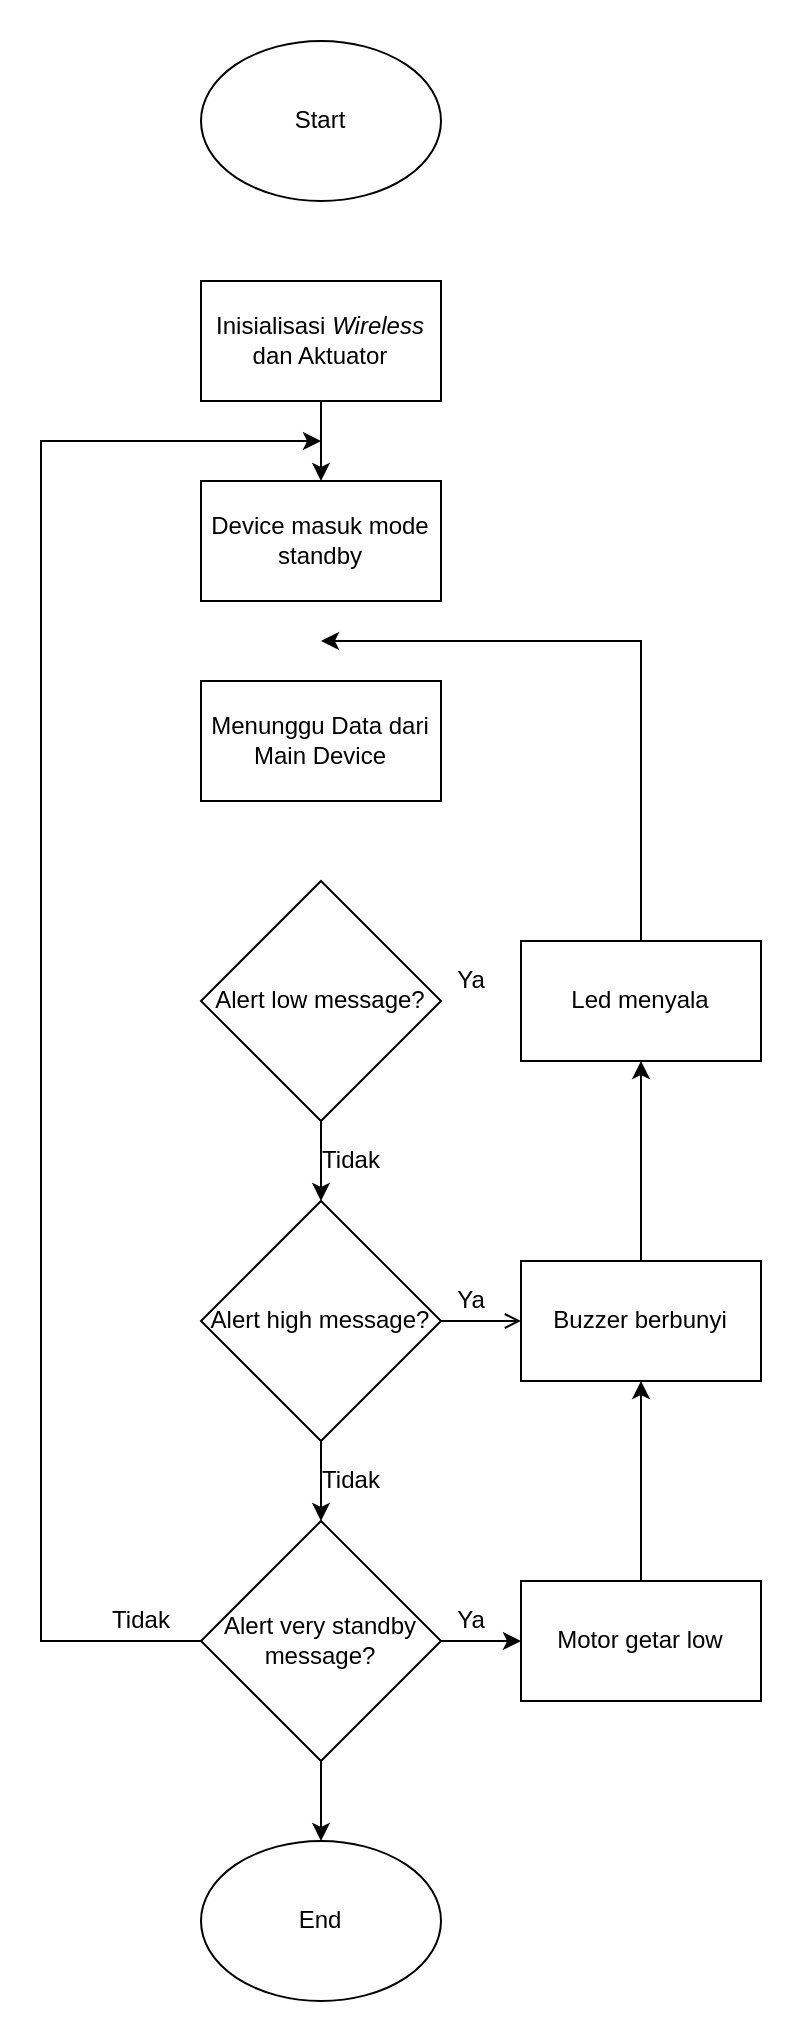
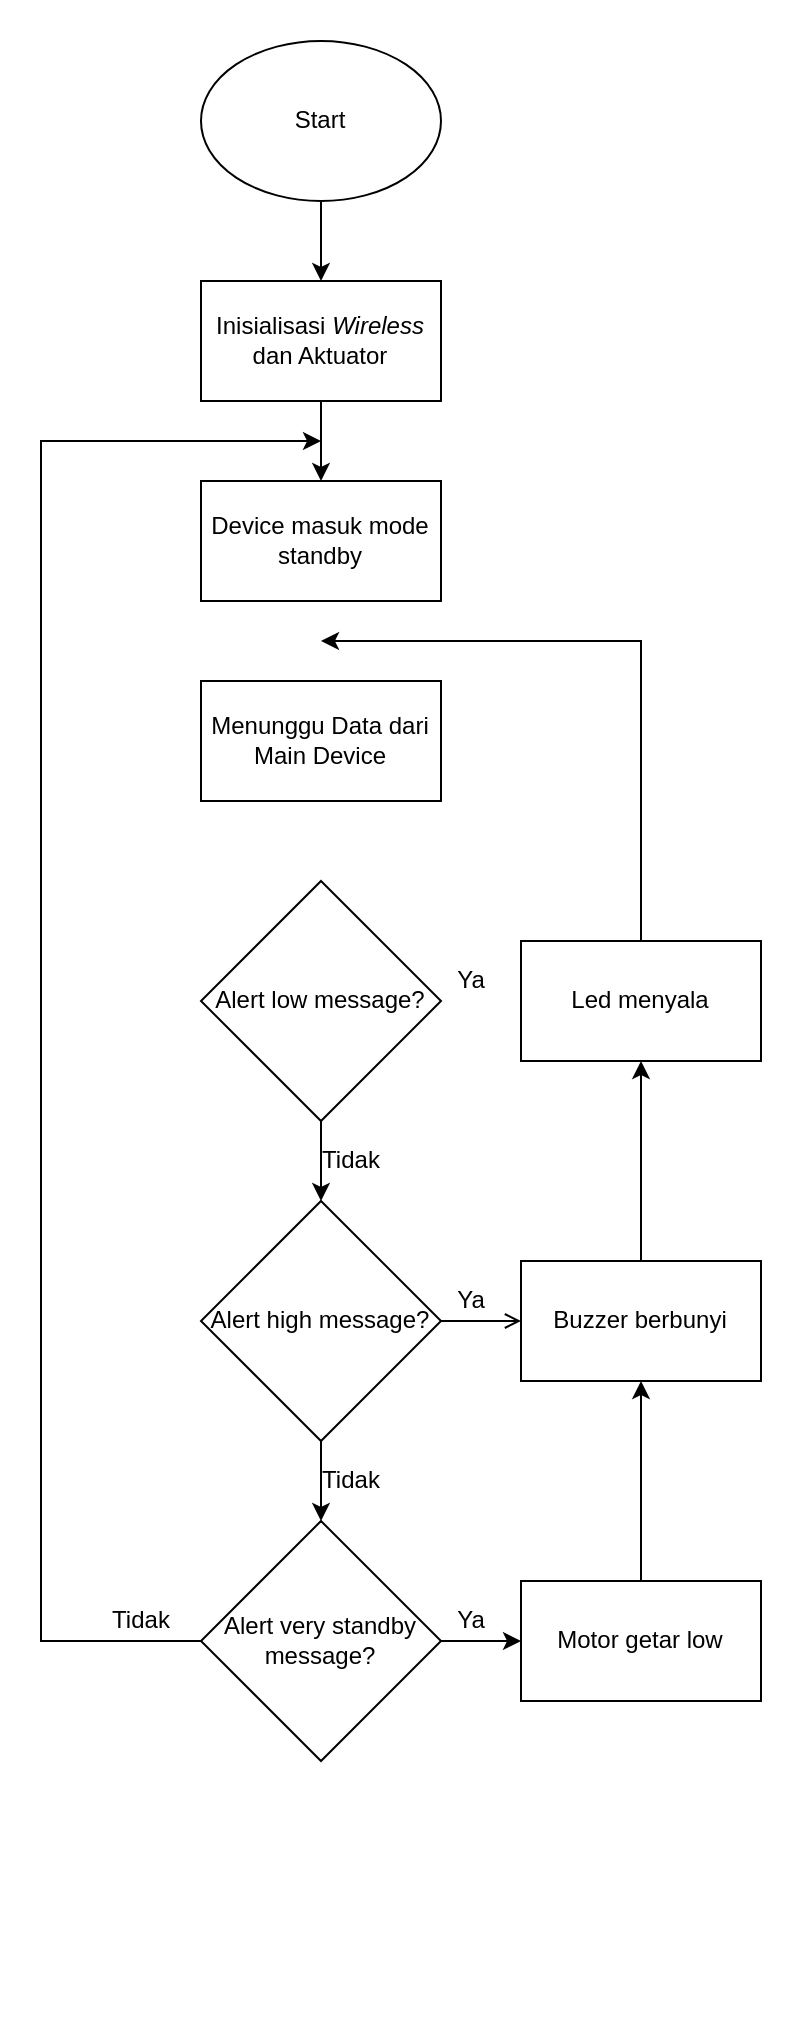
none -> (321, 234)
(321, 1794) -> none
(321, 1921) -> none
